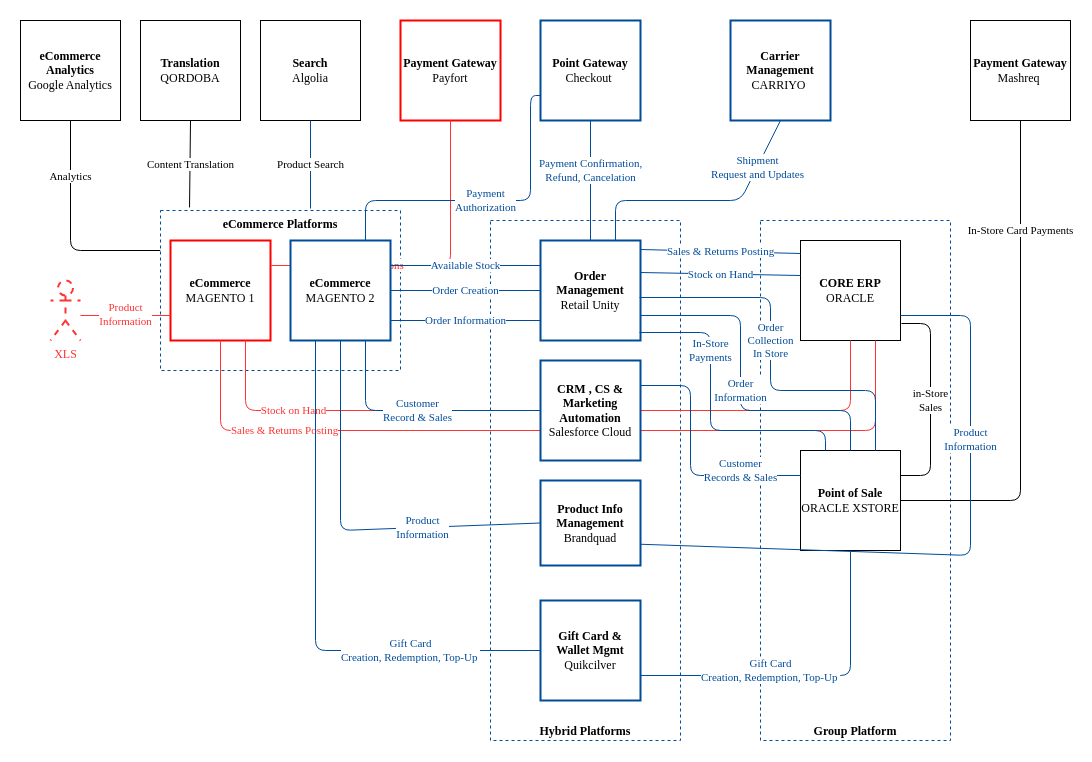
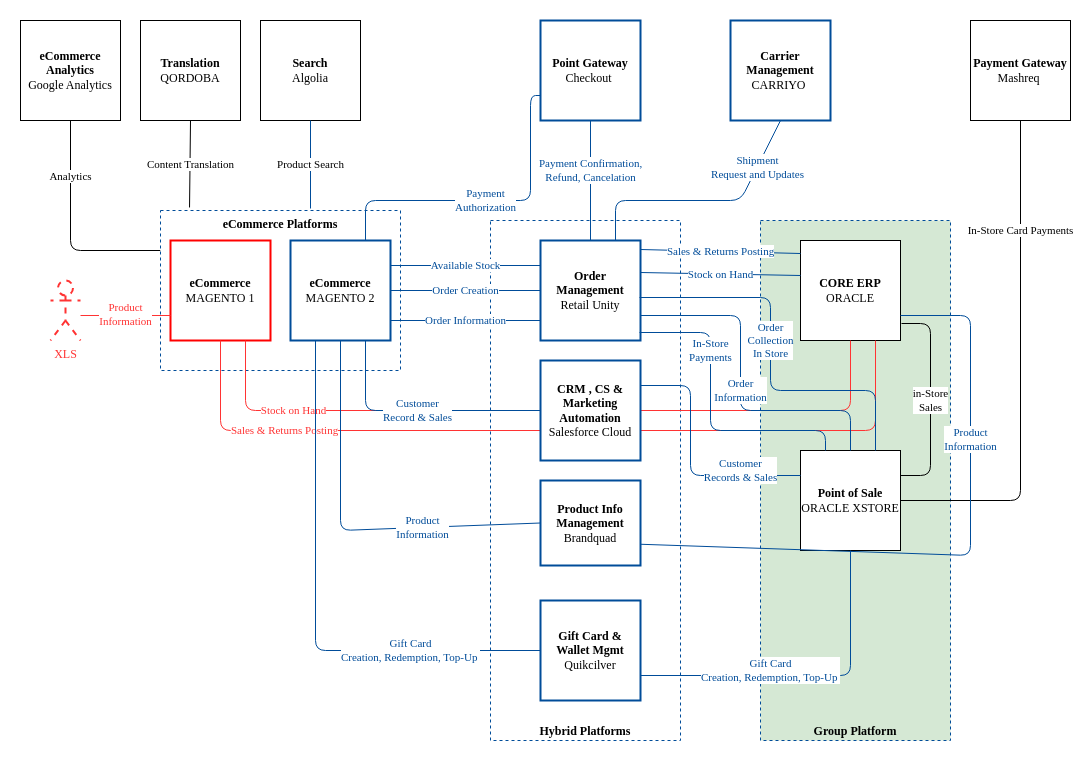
(451, 71) -> none
(451, 189) -> none
(856, 730) -> (856, 730)
